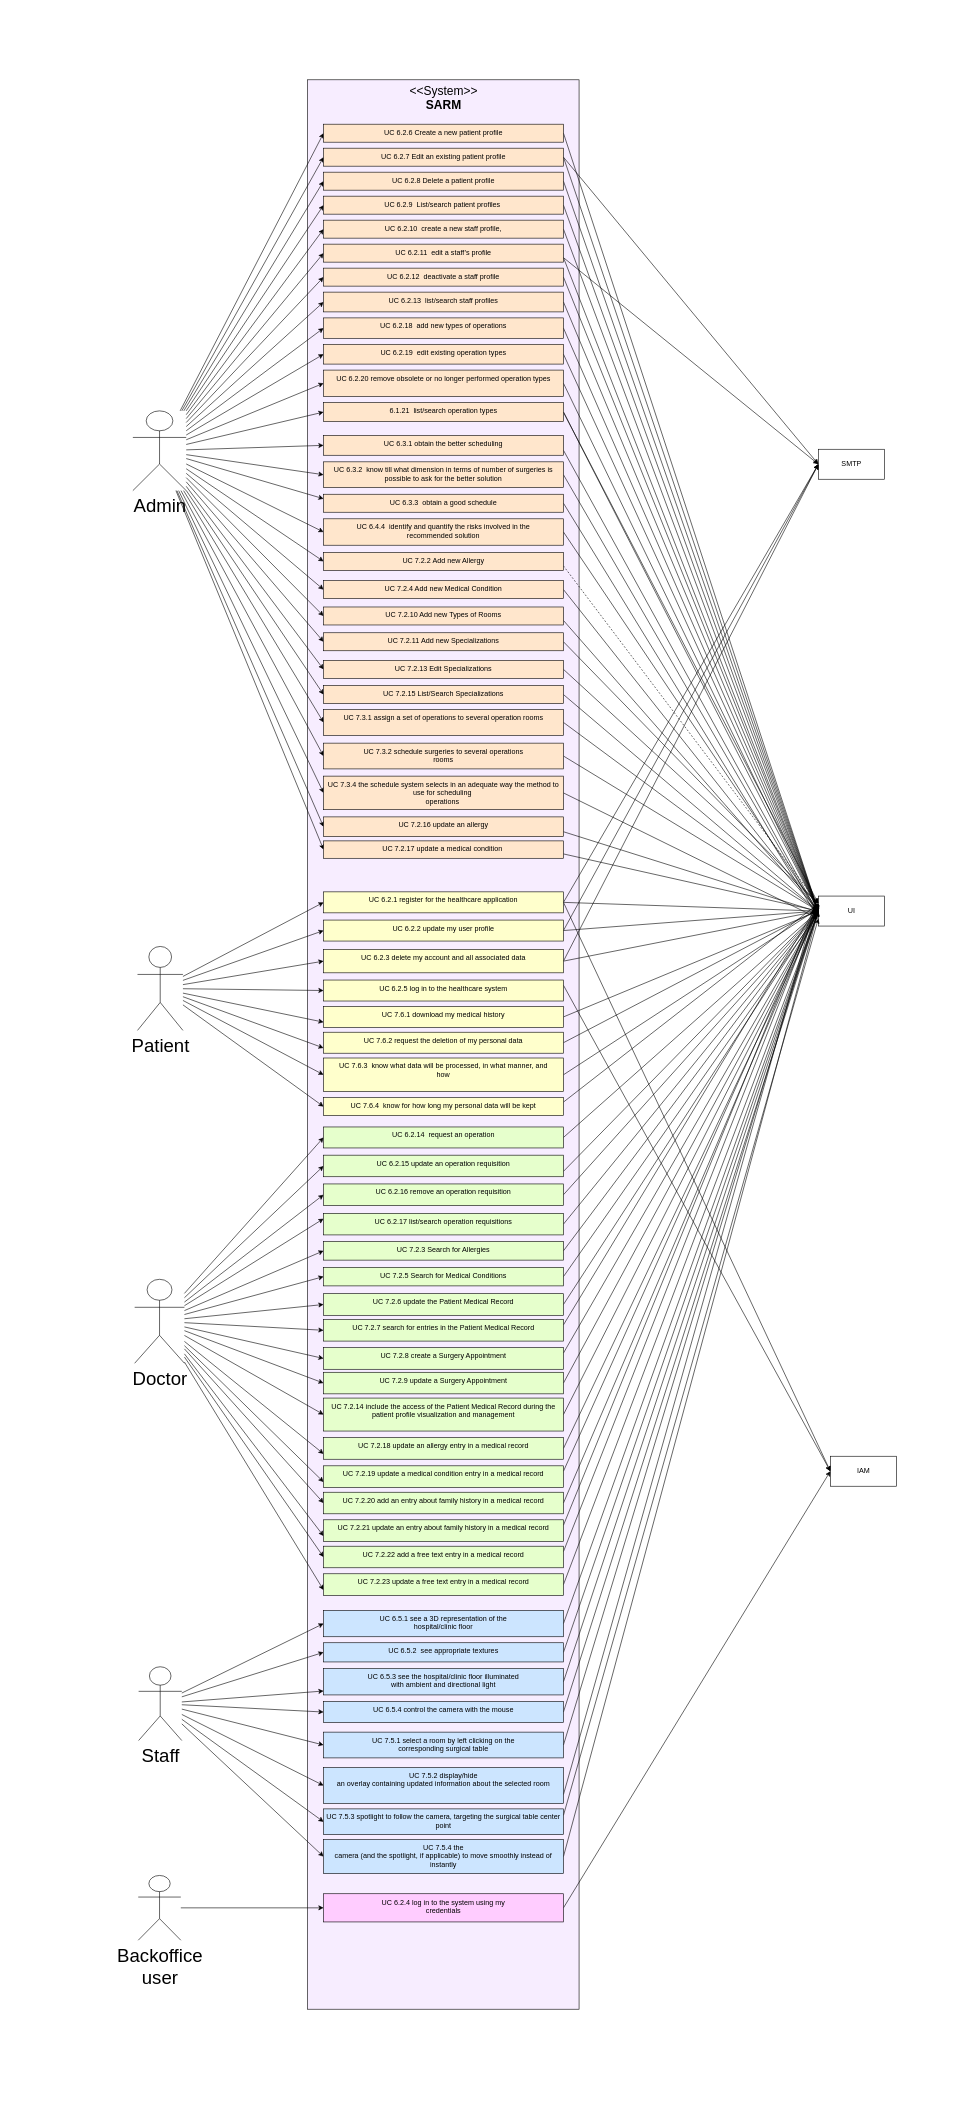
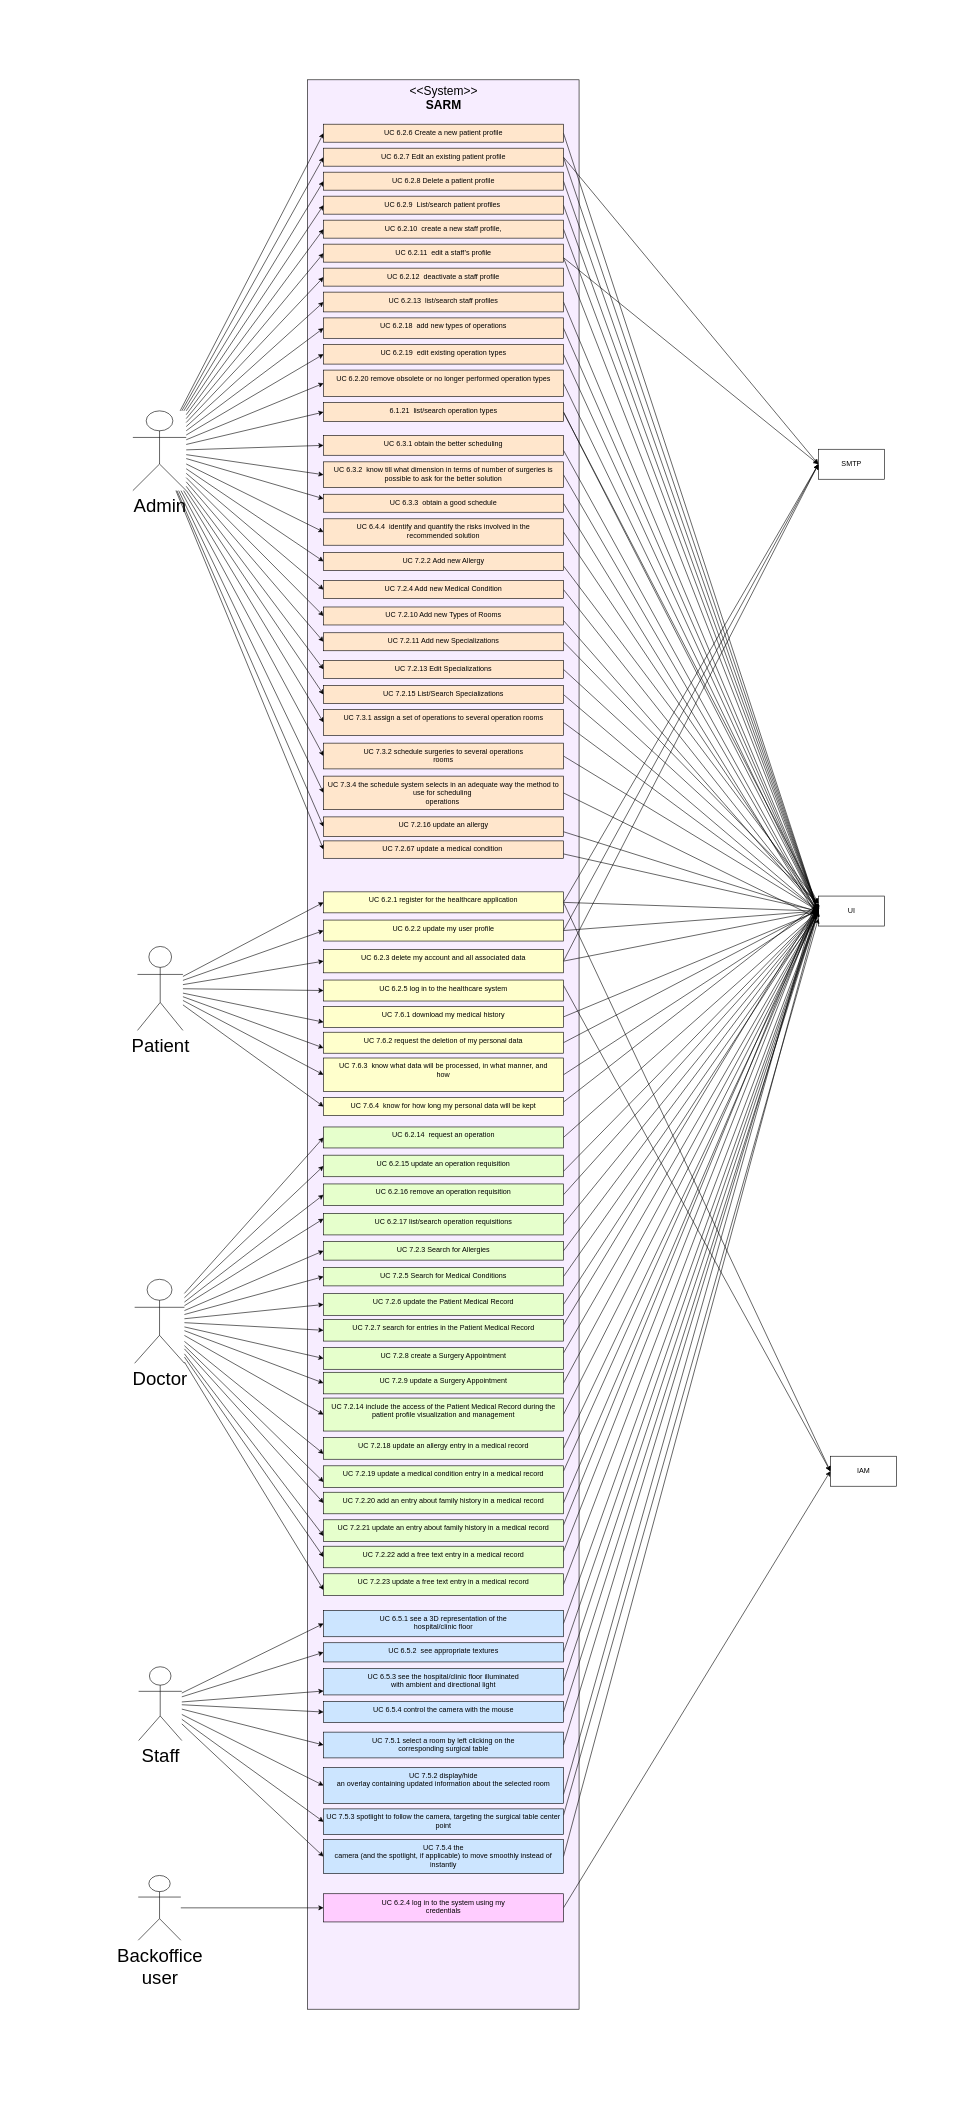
(668, 536) -> none
(660, 693) -> (660, 693)
(444, 849) -> (444, 849)
